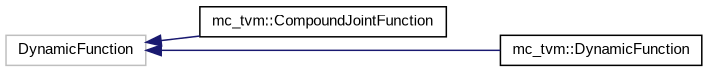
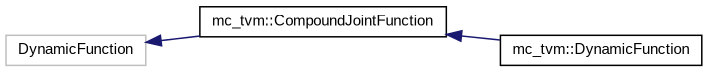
(331, 50) -> (481, 38)
